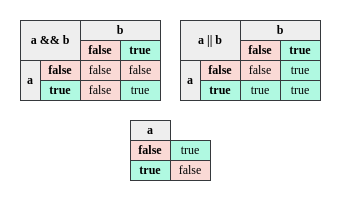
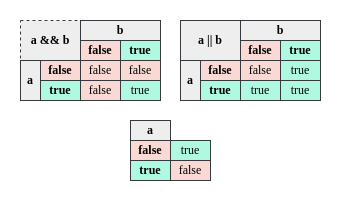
(51, 41) -> (51, 41)
